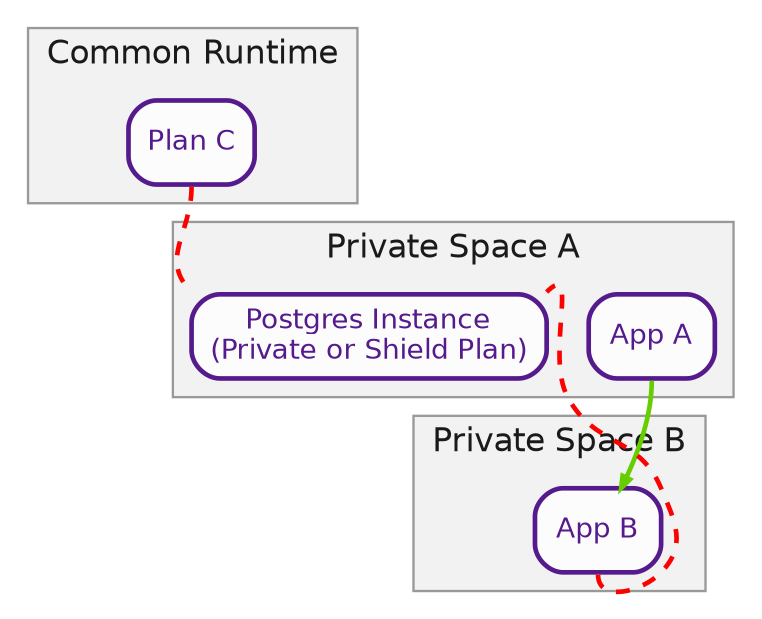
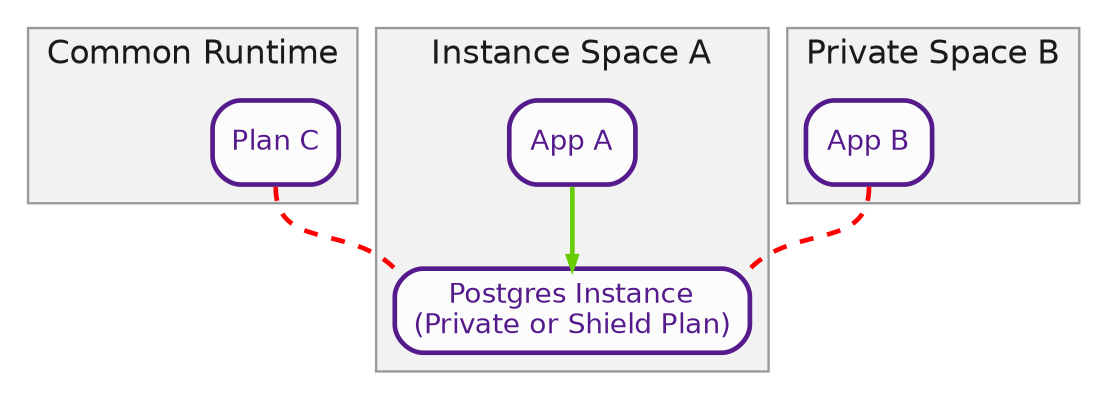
(453, 249) -> (572, 55)
(644, 430) -> (572, 221)
